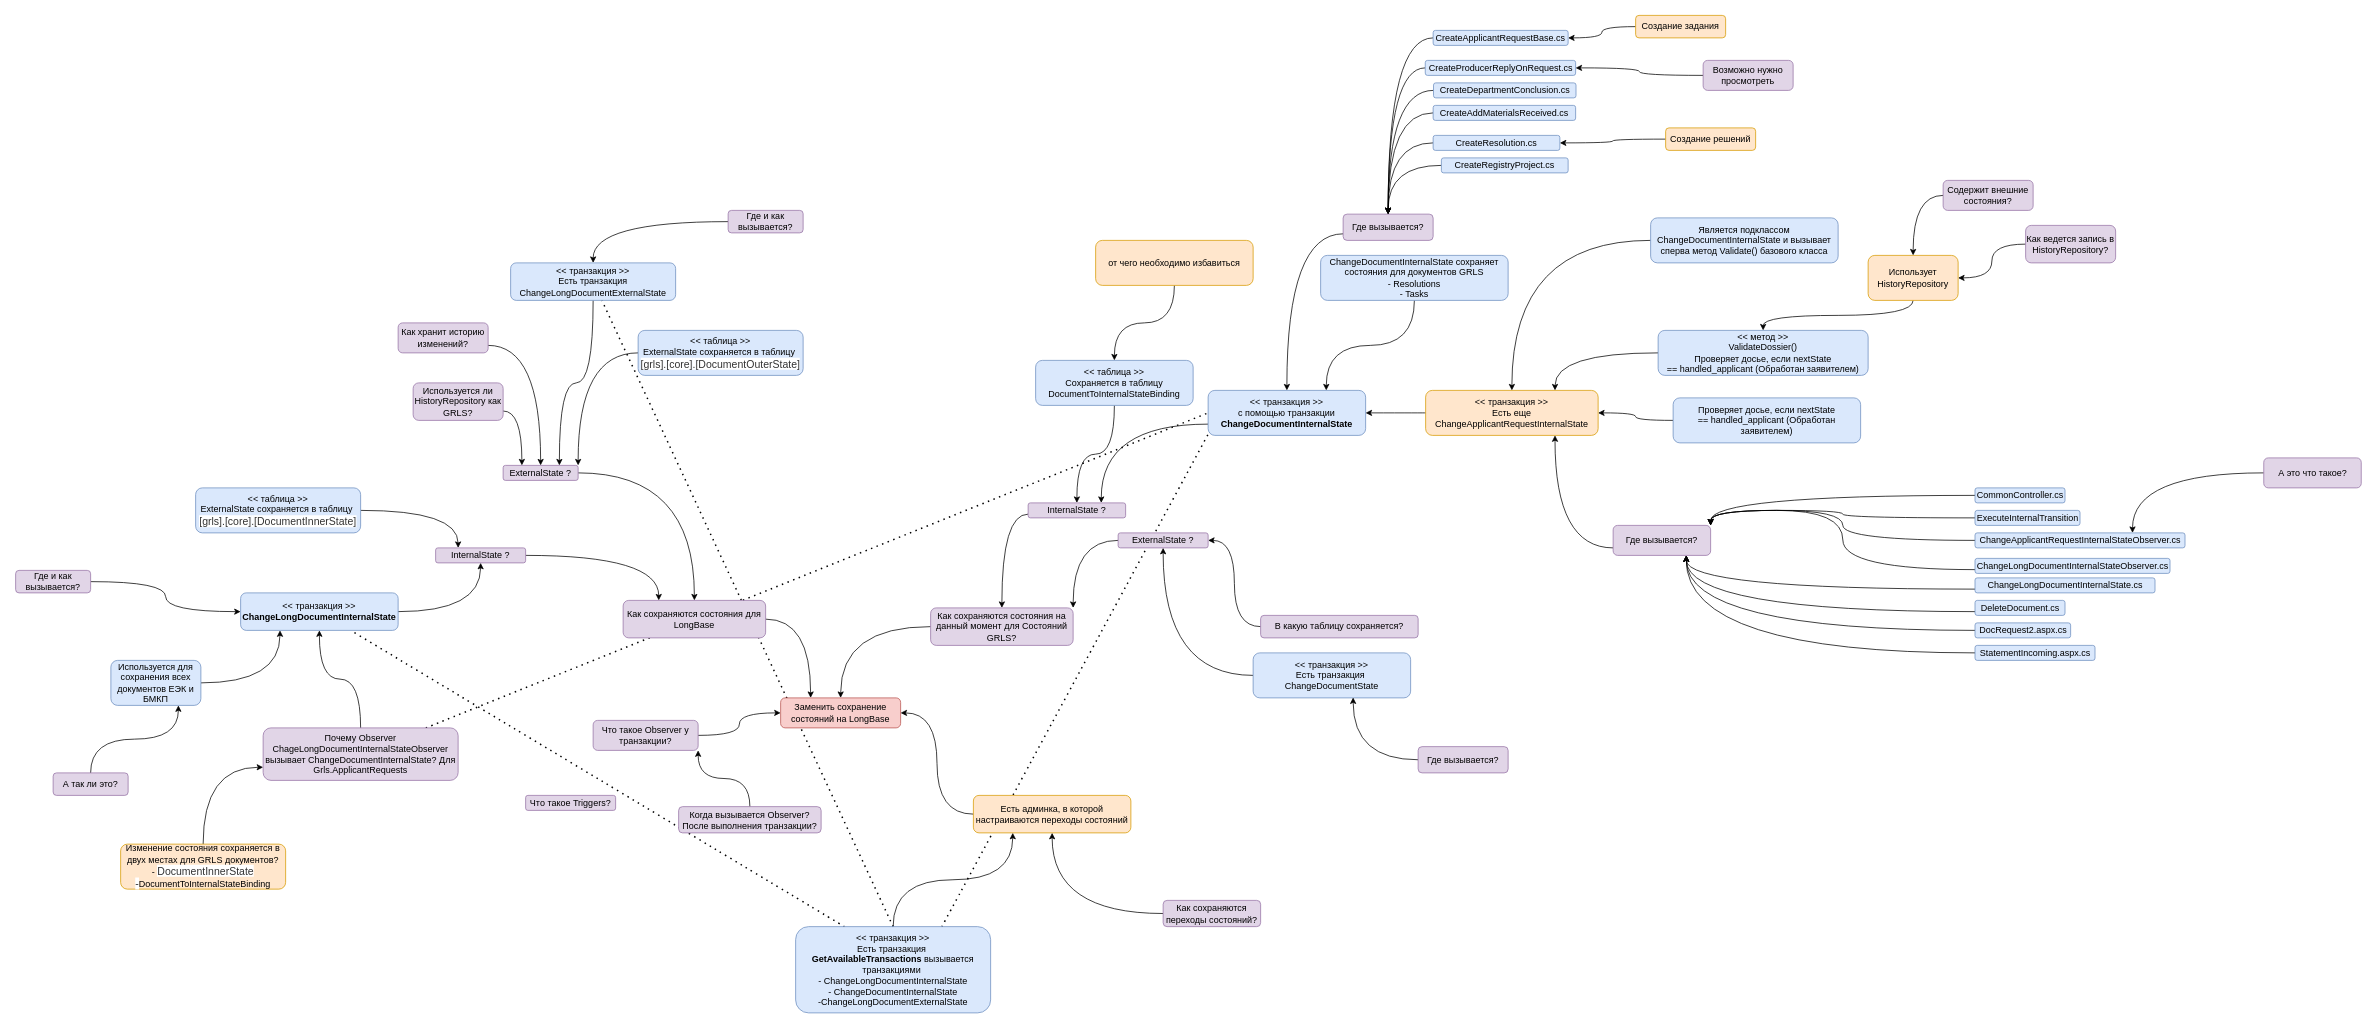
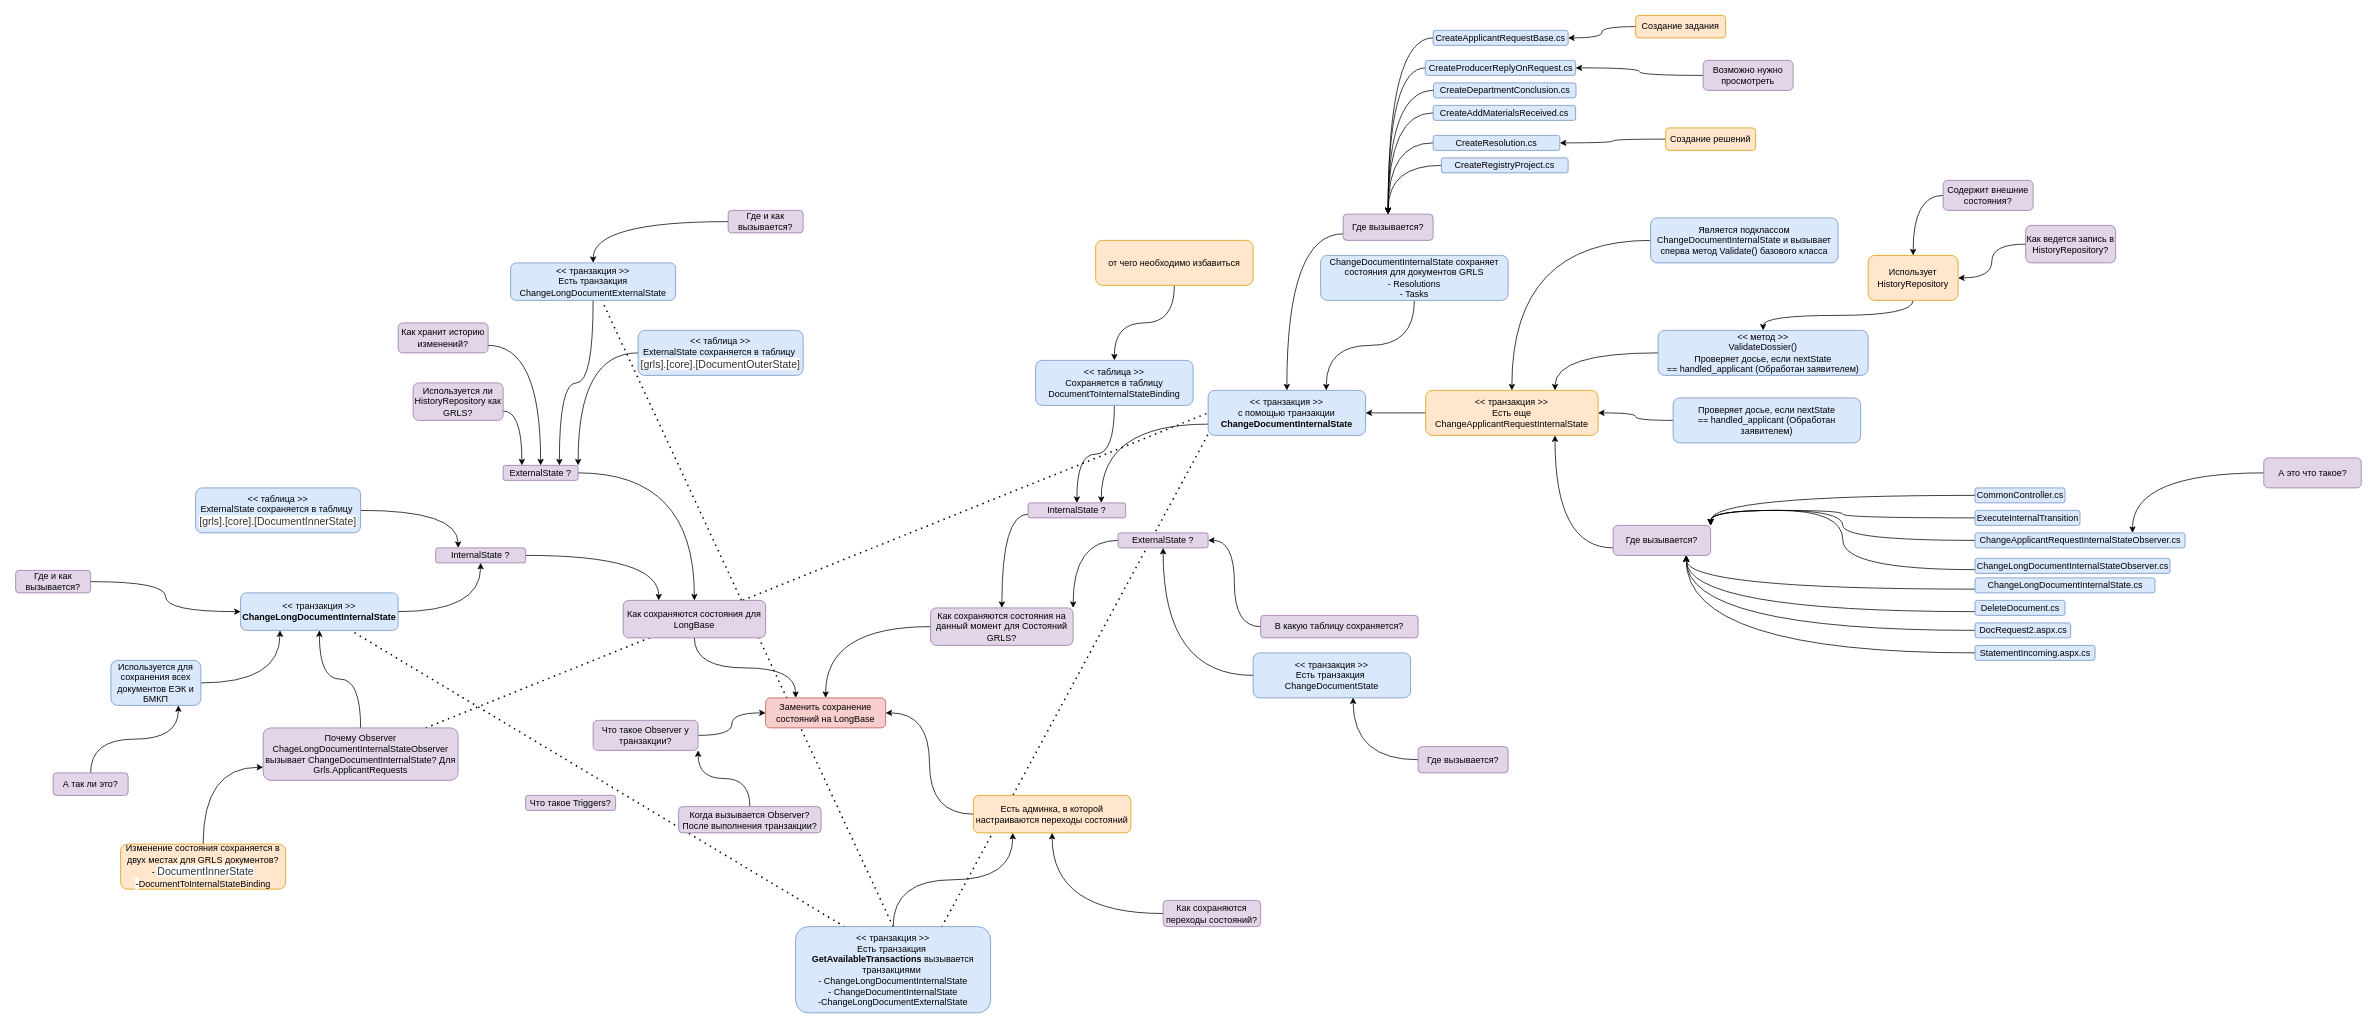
(840, 713) -> (825, 713)
